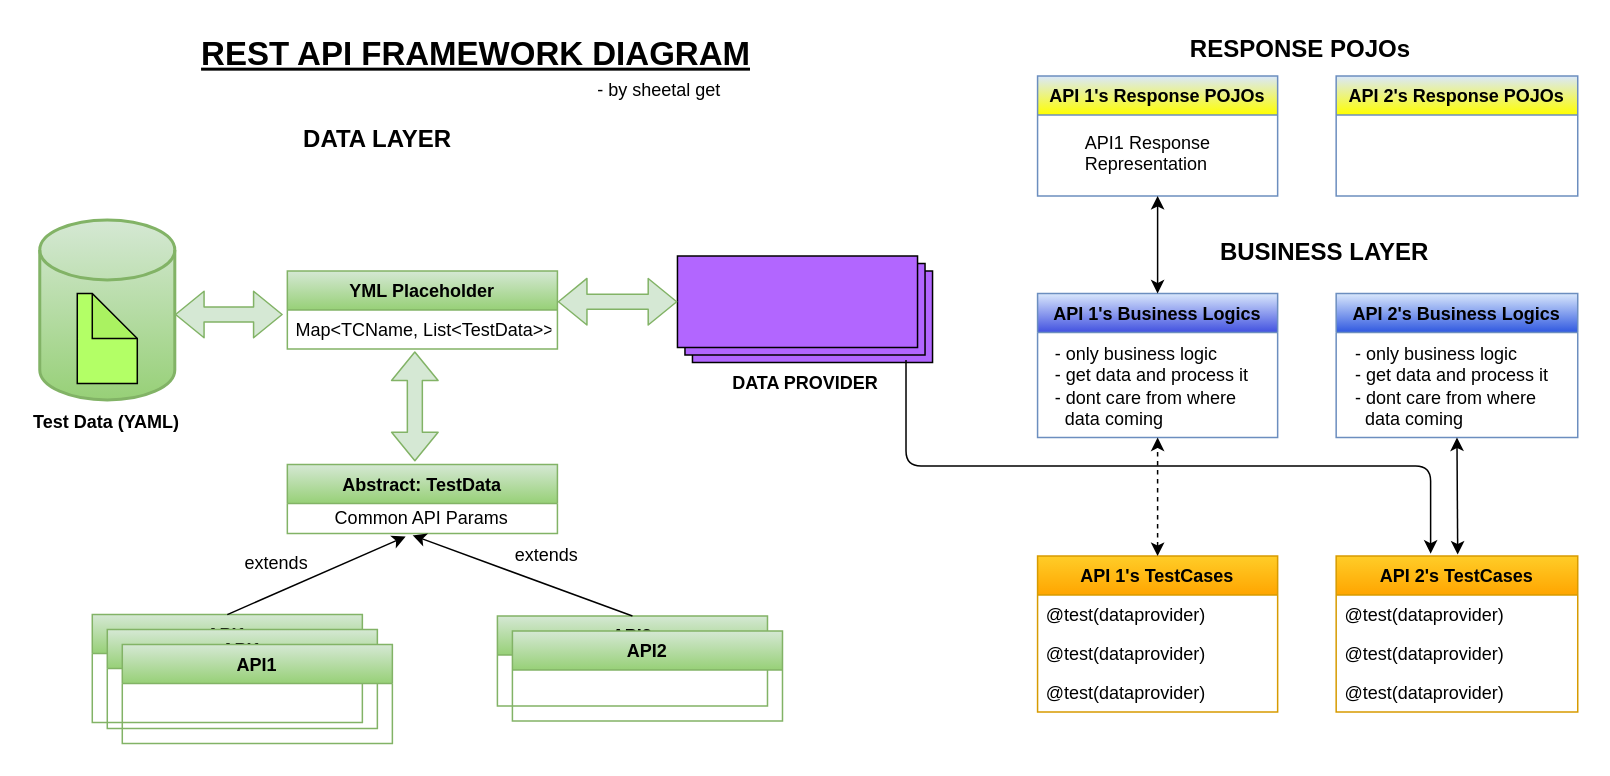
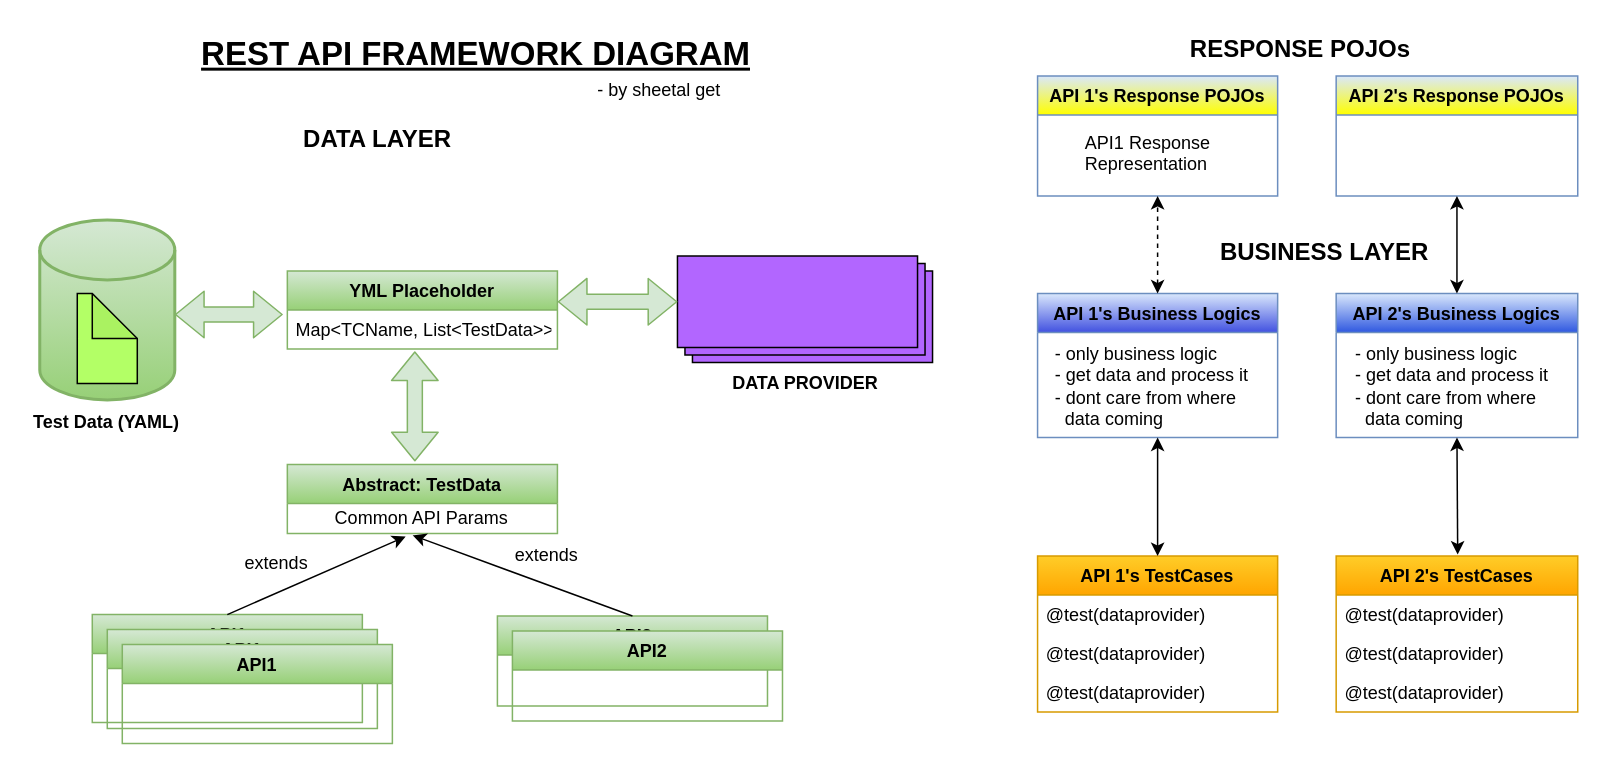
none -> (1457, 245)
(1157, 246) -> (1157, 246)
(1154, 466) -> none
(1157, 495) -> (1157, 495)
